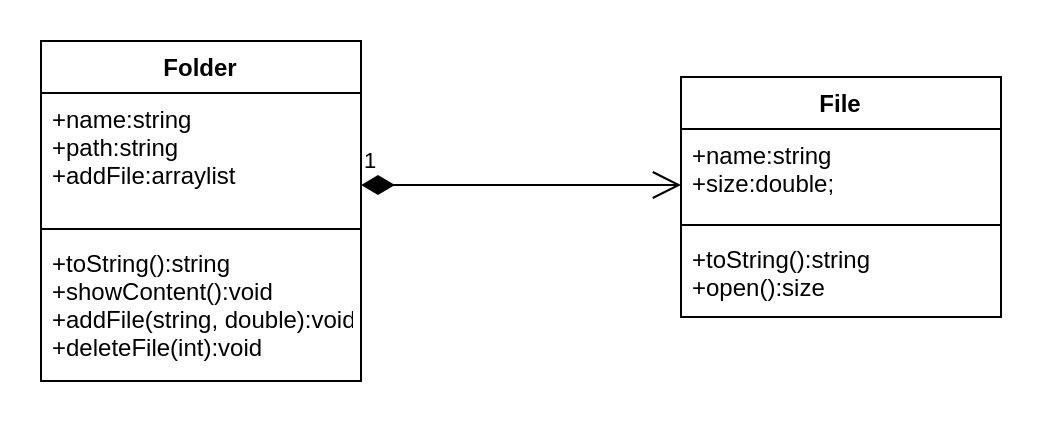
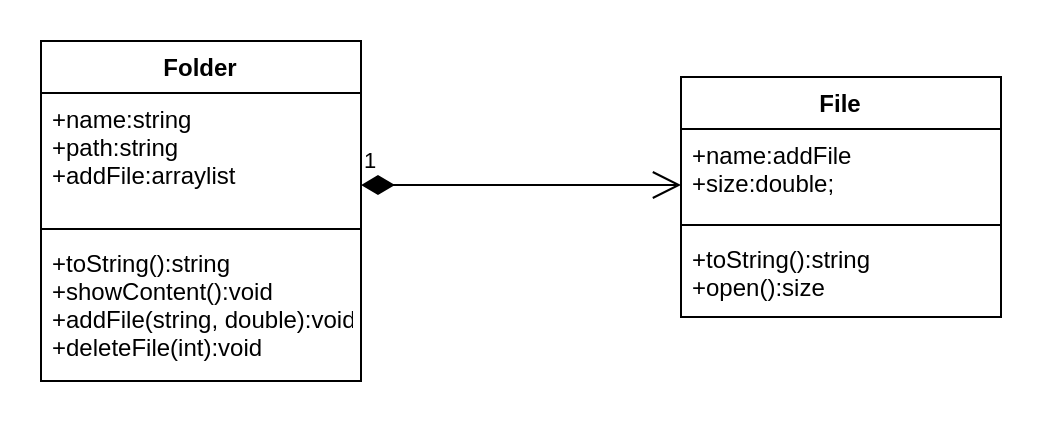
(766, 156) -> (770, 156)
